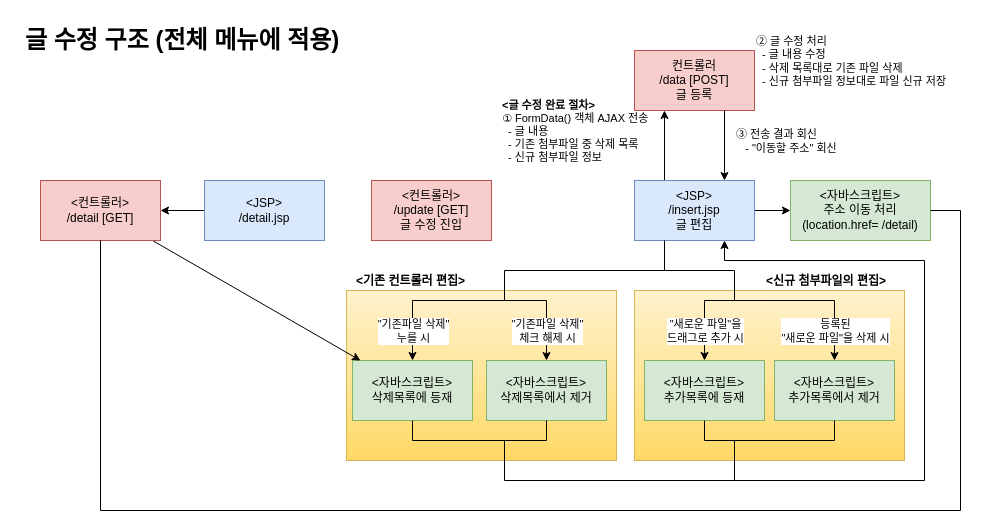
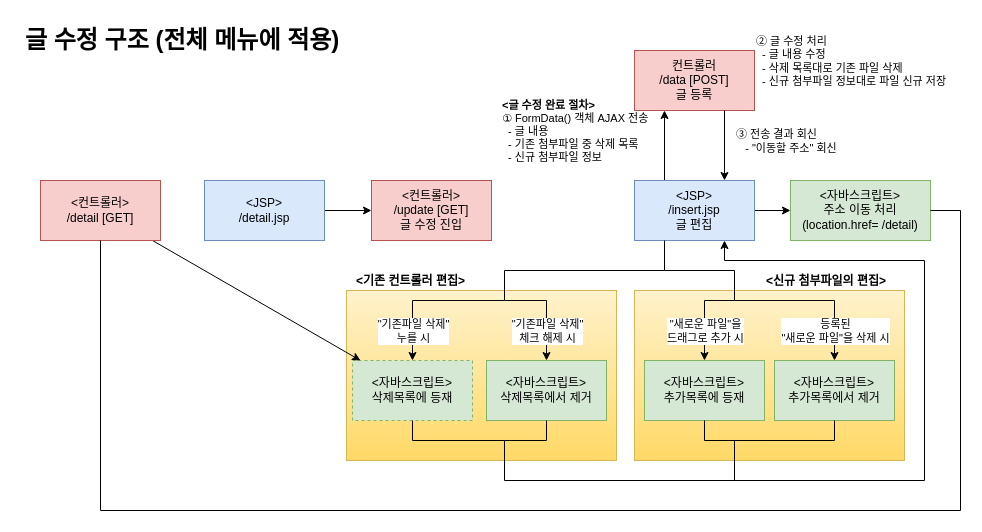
(186, 211) -> (345, 211)
(413, 391) -> (413, 391)
